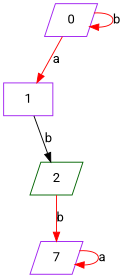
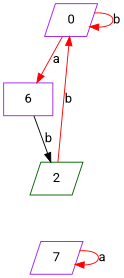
(28, 99) -> (28, 99)
(56, 214) -> (63, 104)
